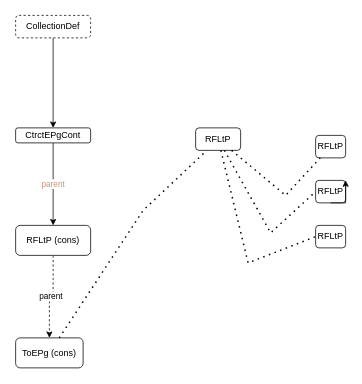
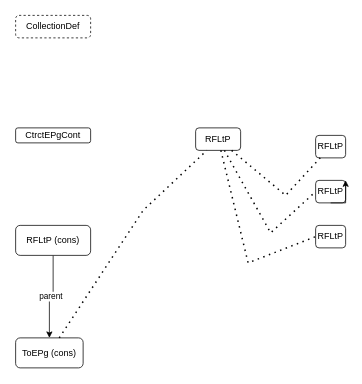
(53, 121) -> none
(53, 219) -> none
(53, 273) -> (53, 273)
